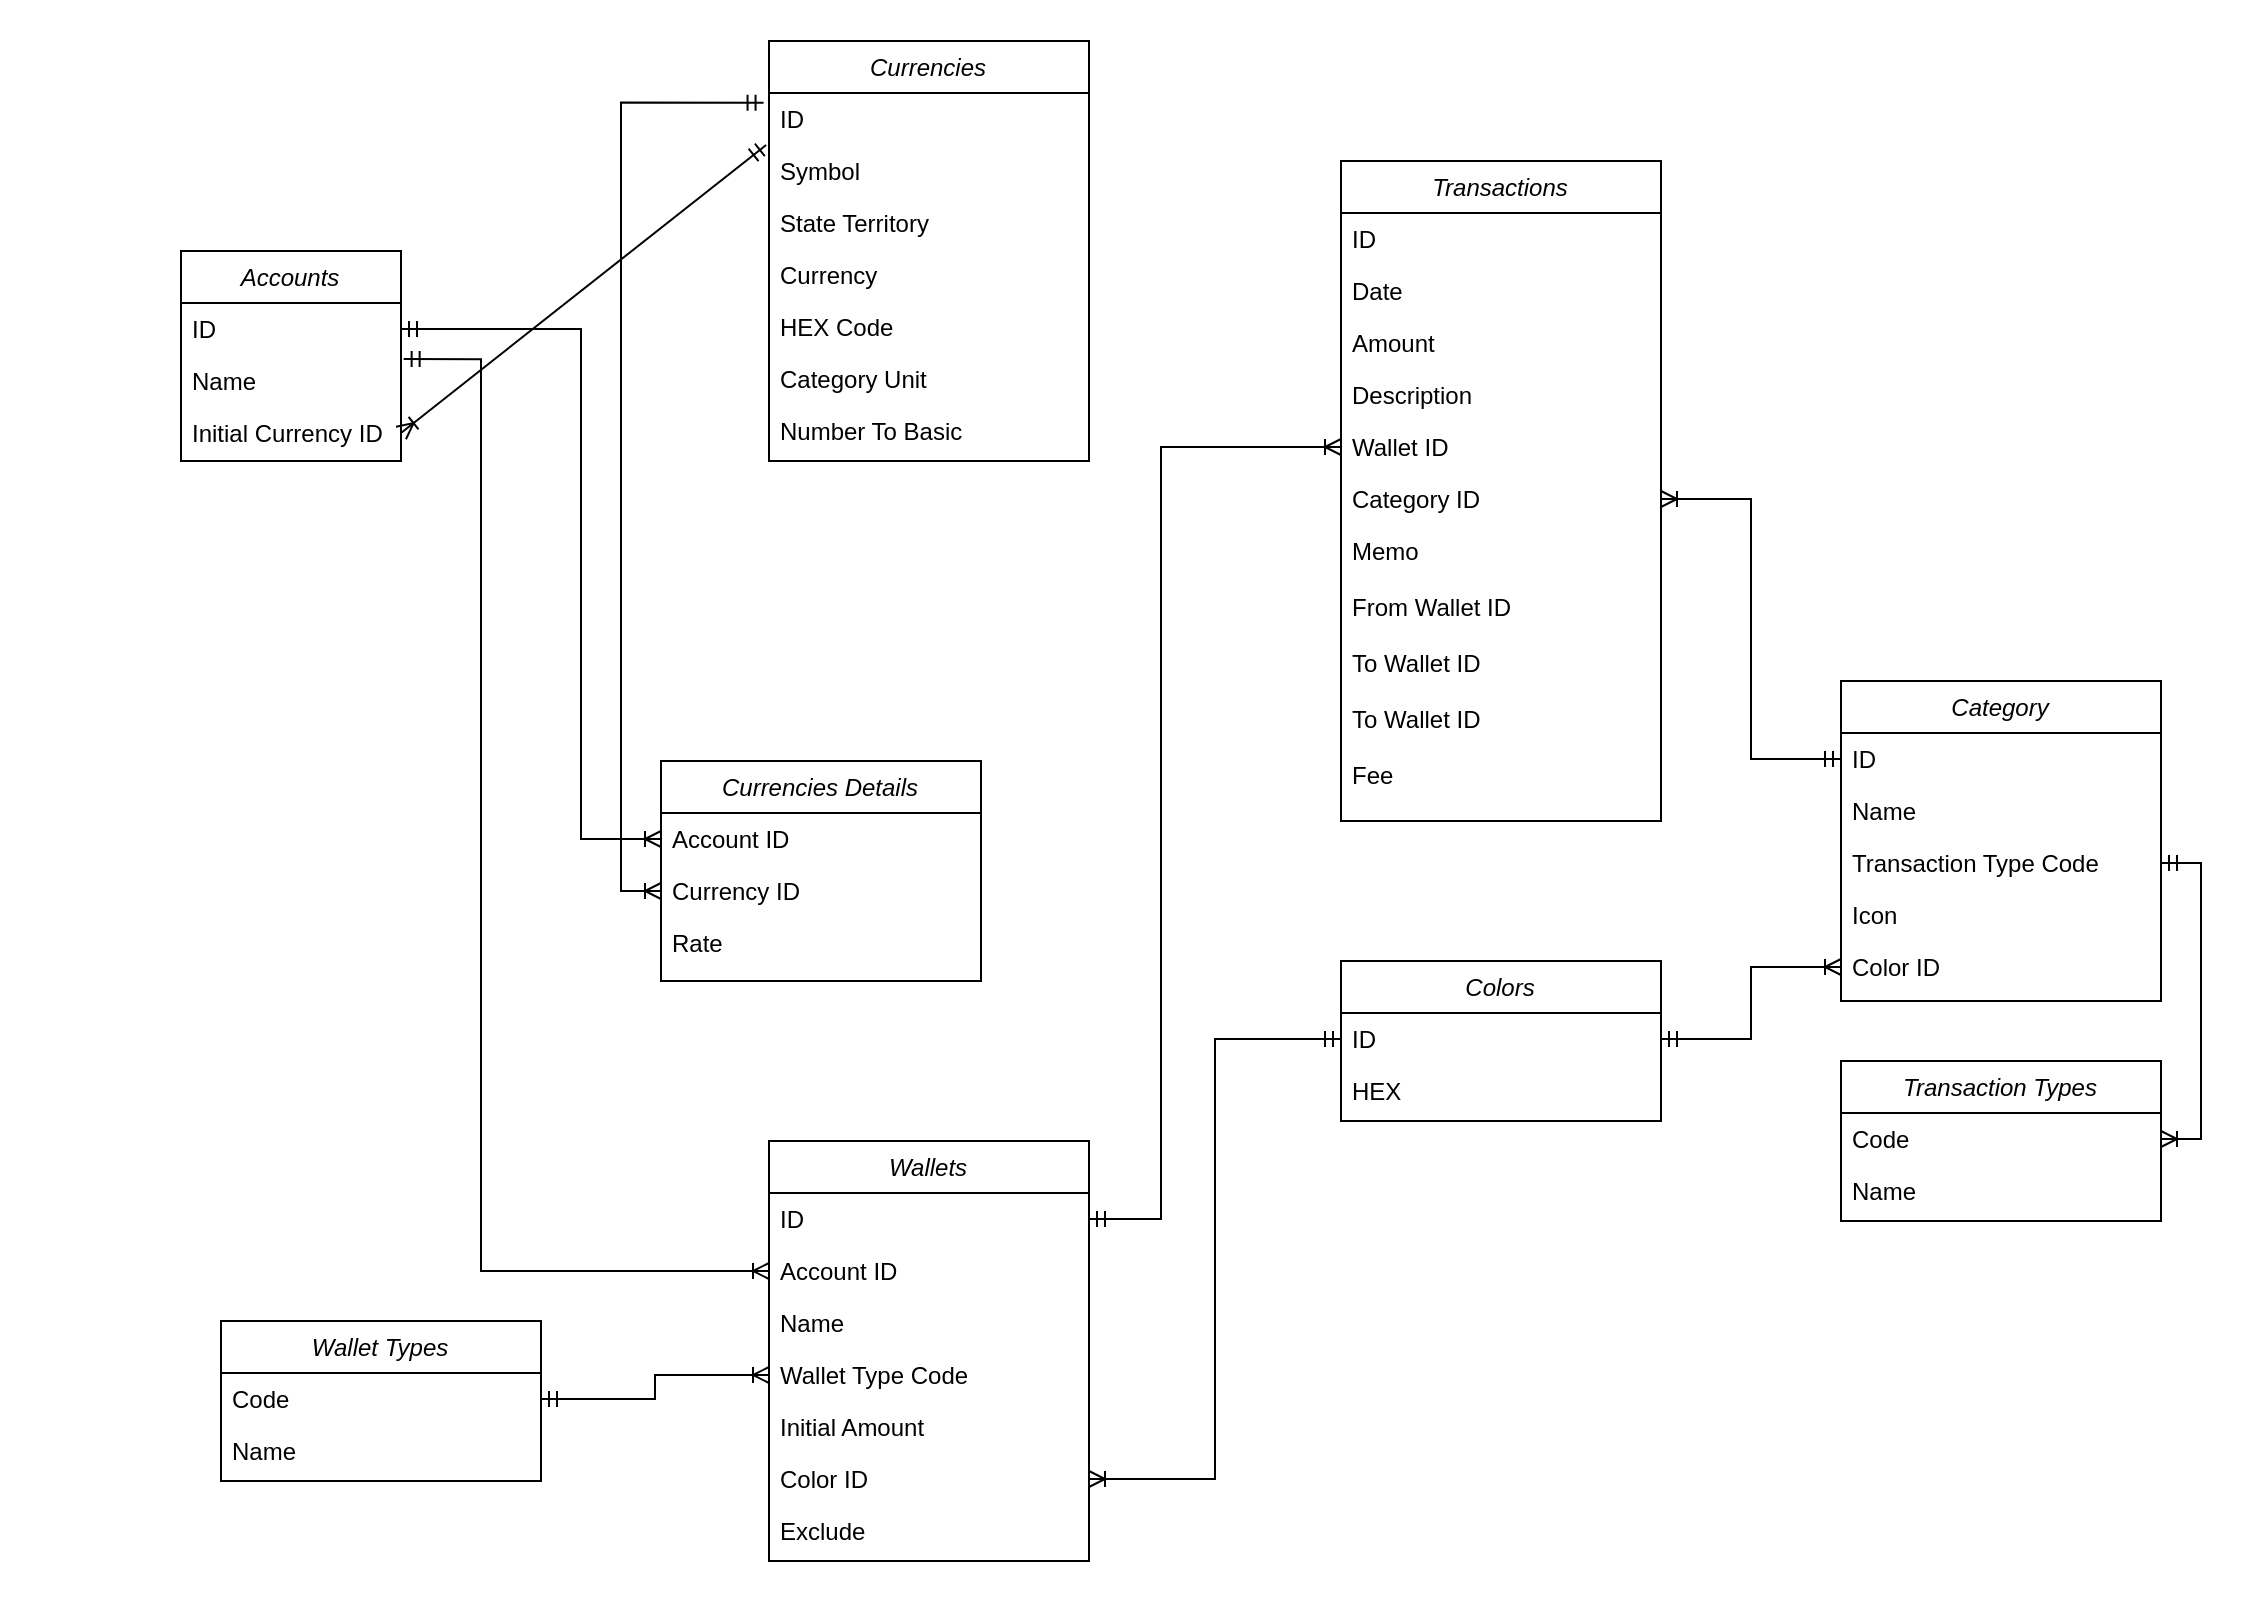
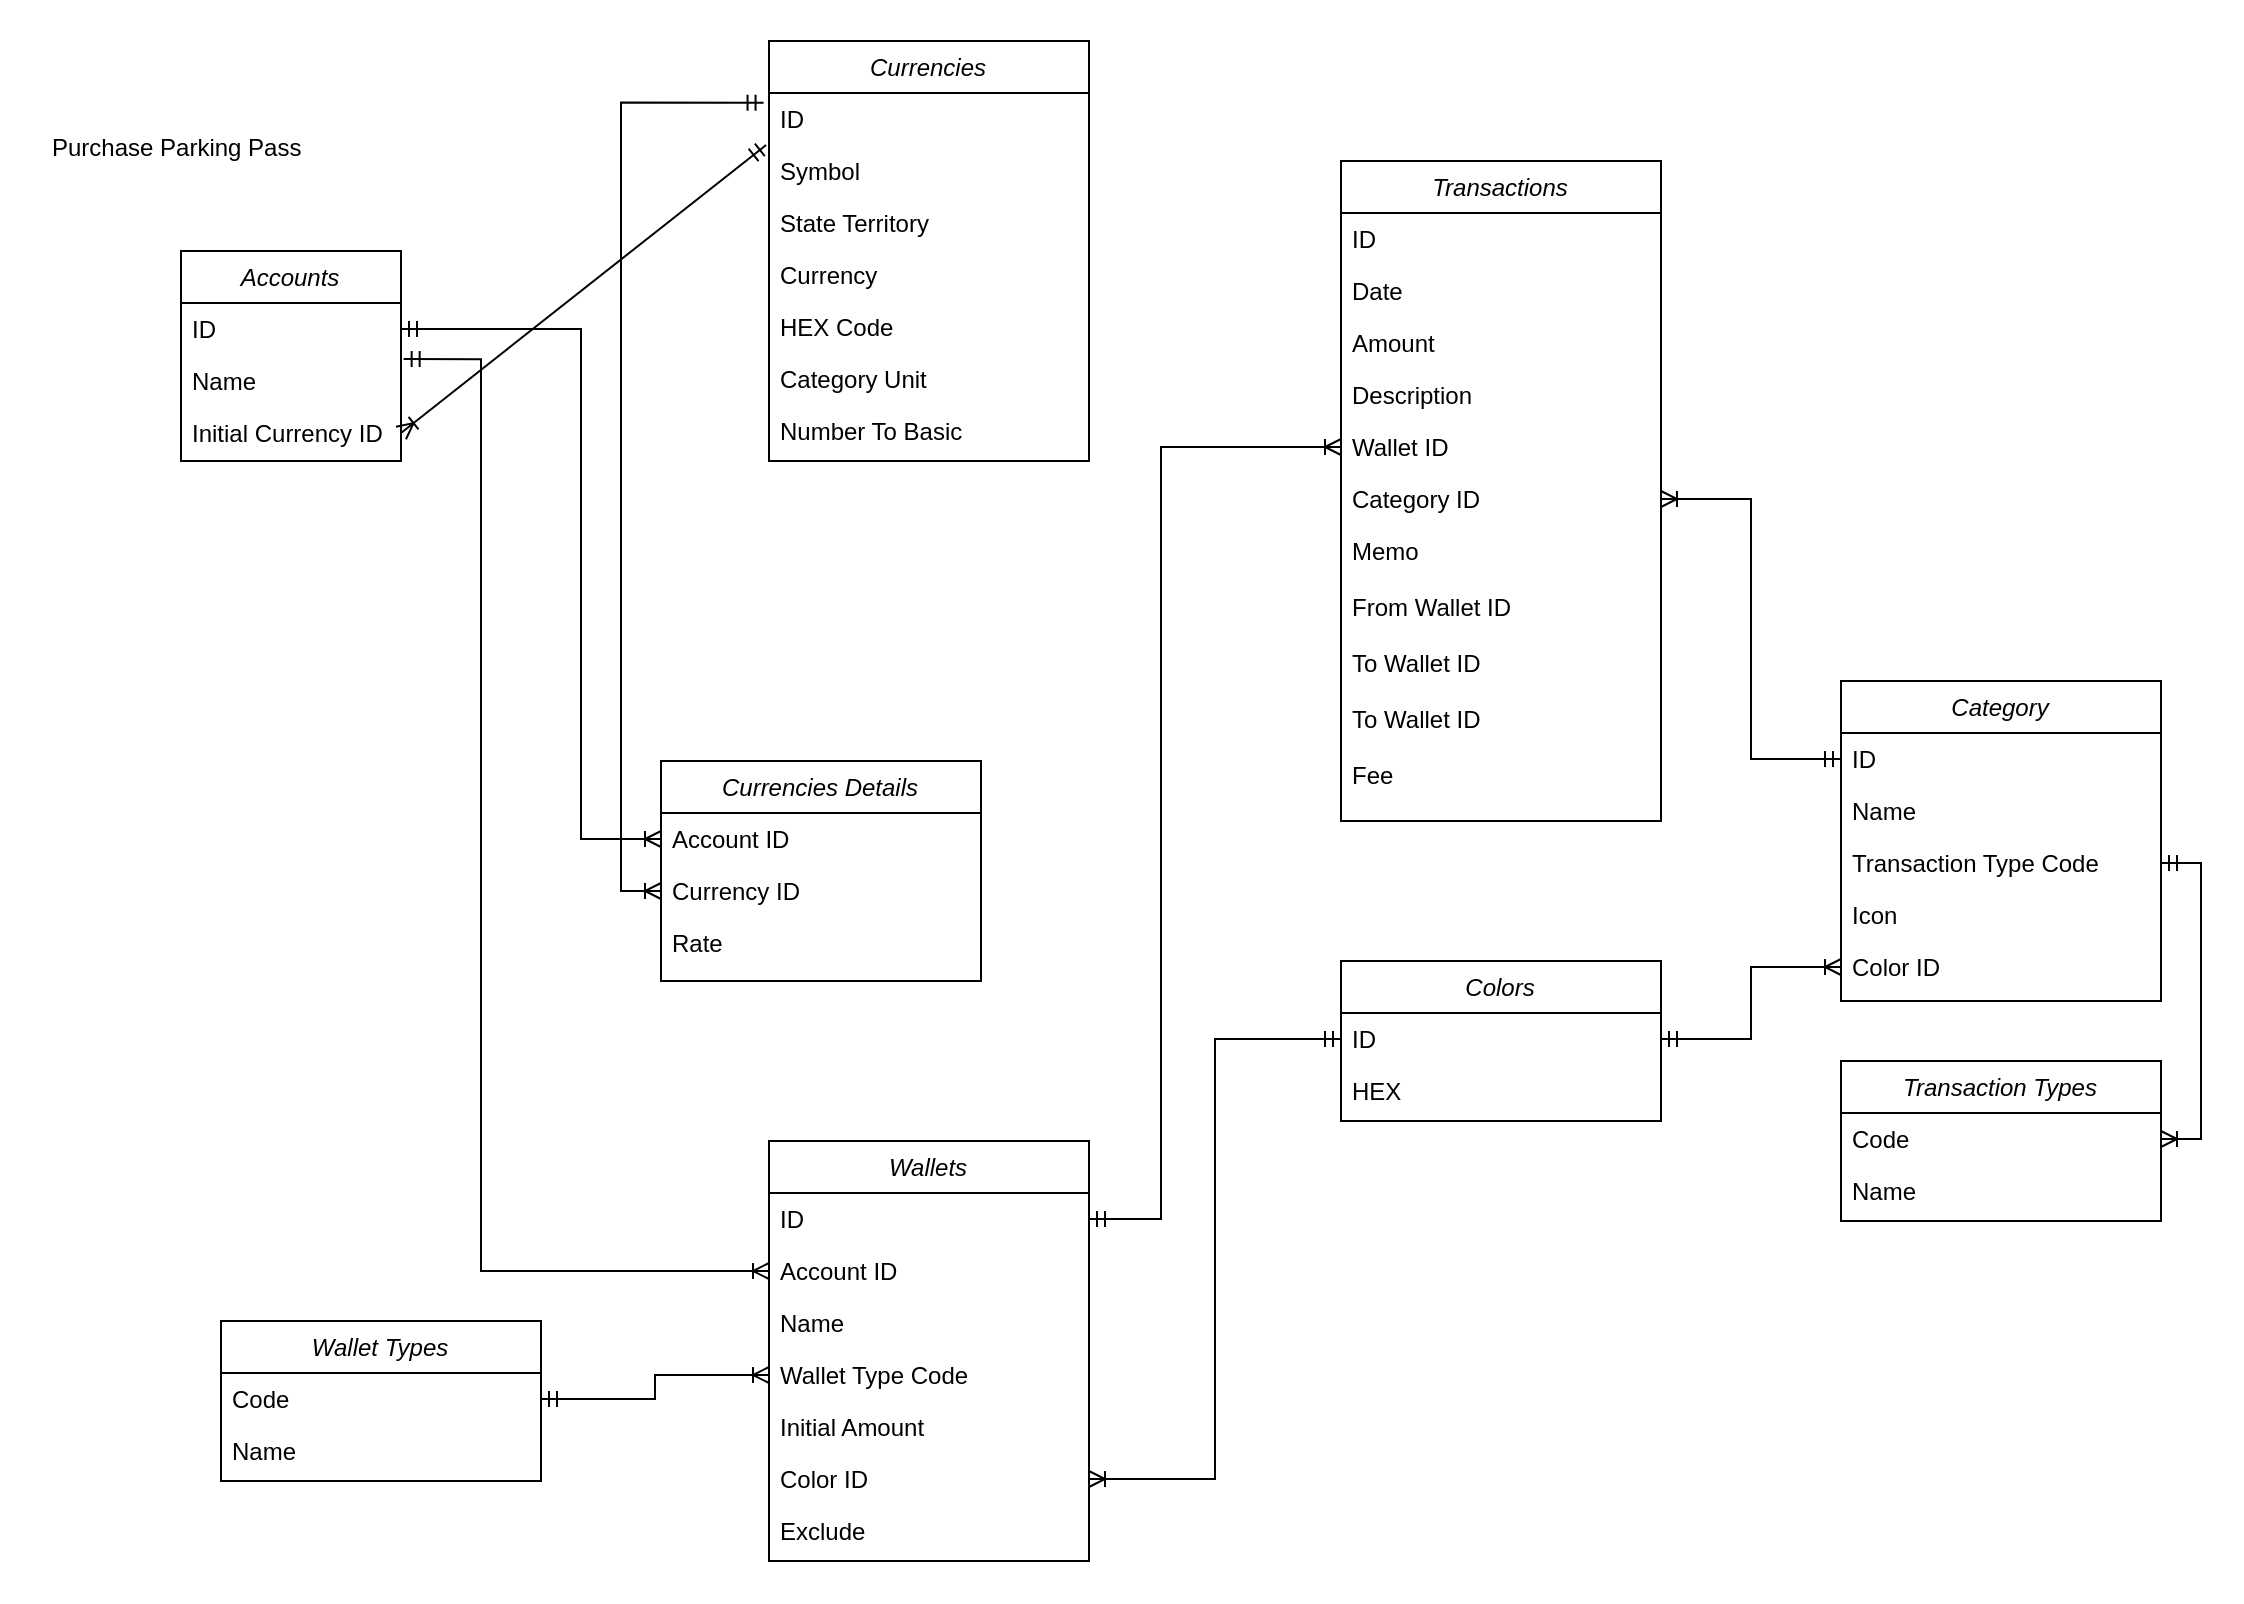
none -> (201, 161)
